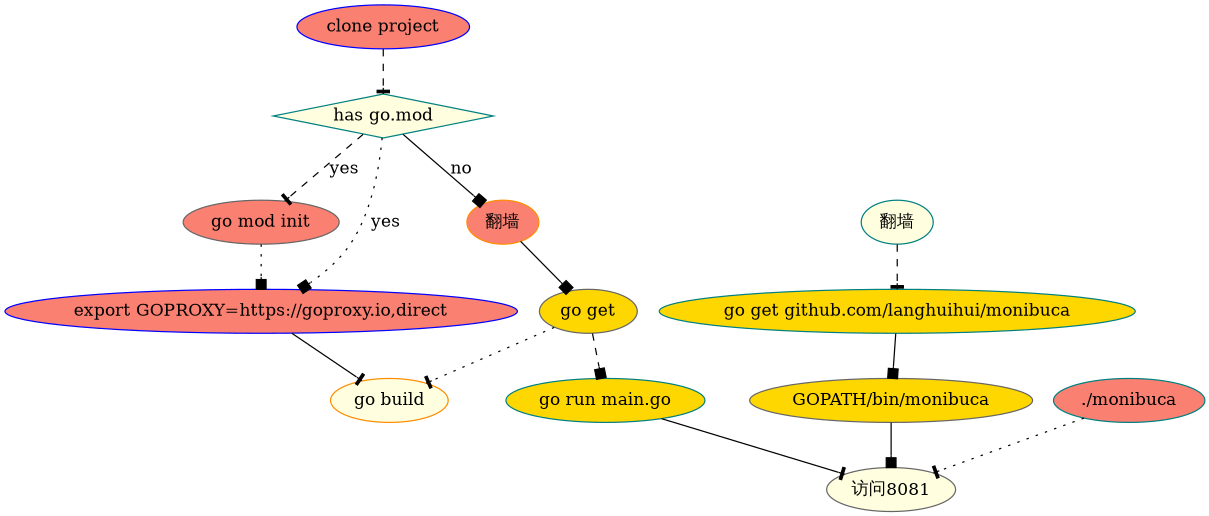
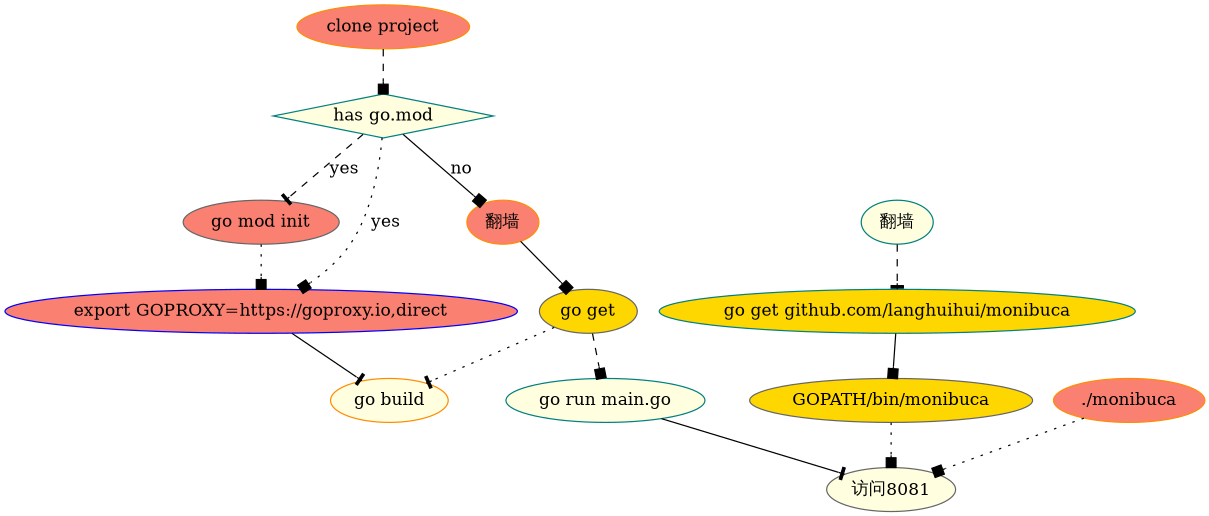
(383, 27) -> (383, 27)
(383, 68) -> (383, 65)
(605, 400) -> (605, 400)
(1129, 400) -> (1129, 400)
(891, 439) -> (891, 439)
(1012, 444) -> (1015, 443)
